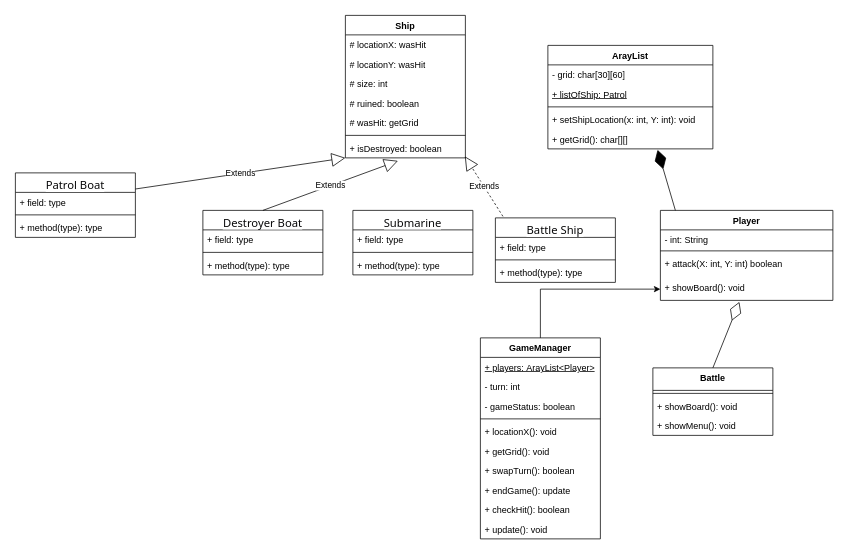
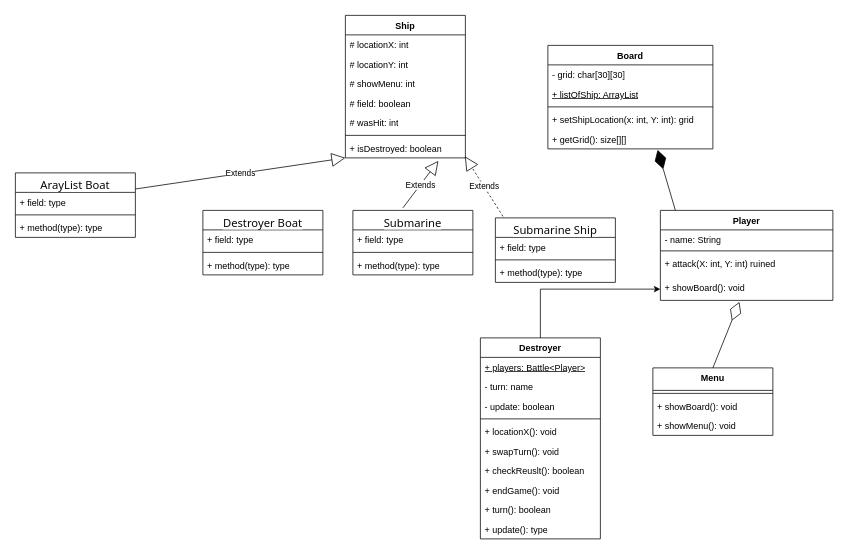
(391, 46) -> (383, 46)
(630, 56) -> (630, 56)
(391, 65) -> (383, 65)
(599, 76) -> (599, 76)
(372, 85) -> (383, 85)
(595, 95) -> (602, 95)
(387, 104) -> (383, 104)
(387, 124) -> (377, 124)
(631, 126) -> (631, 126)
(601, 140) -> (599, 140)
(75, 184) -> (75, 184)
(324, 188) -> none
none -> (416, 190)
(555, 229) -> (555, 229)
(692, 241) -> (695, 241)
(733, 265) -> (730, 265)
(540, 349) -> (540, 349)
(541, 373) -> (541, 373)
(713, 379) -> (713, 379)
(508, 388) -> (512, 388)
(533, 407) -> (523, 407)
(522, 452) -> (526, 452)
(533, 472) -> (540, 472)
(529, 491) -> (523, 491)
(532, 511) -> (523, 511)
(521, 530) -> (522, 530)
